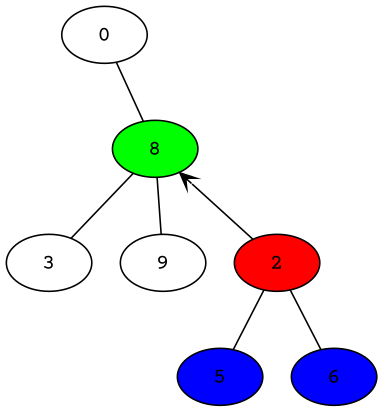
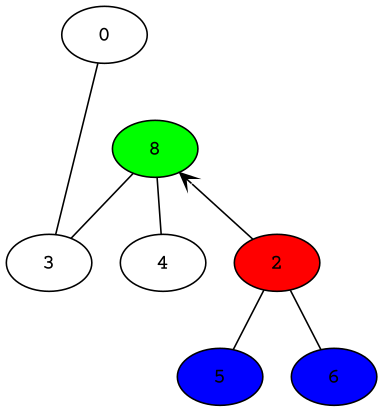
(130, 92) -> (77, 149)
(163, 263) -> (163, 263)
